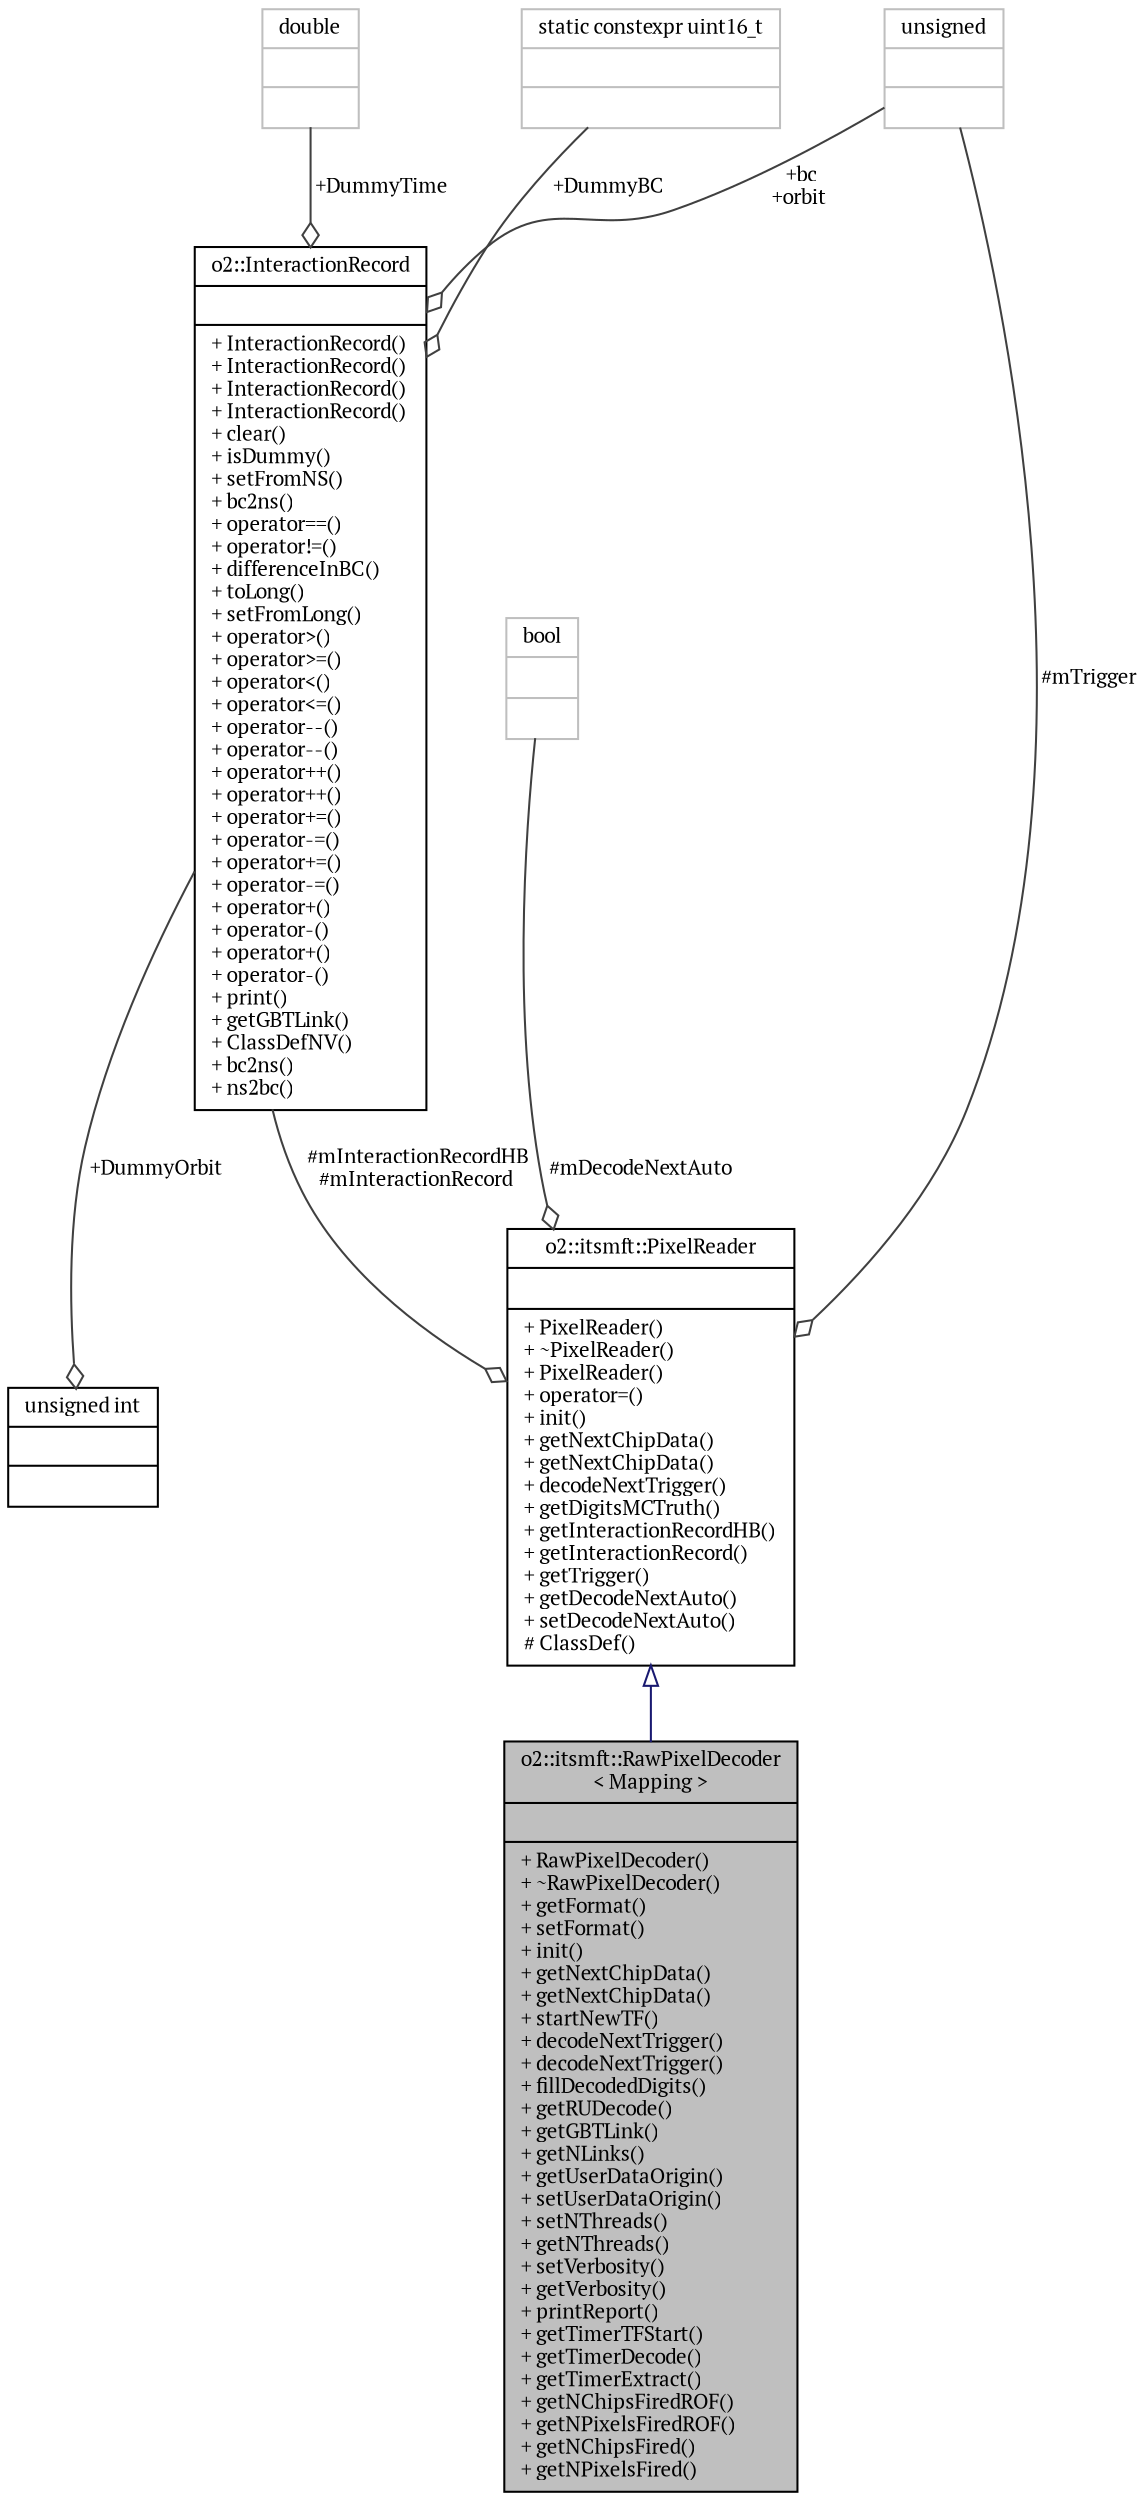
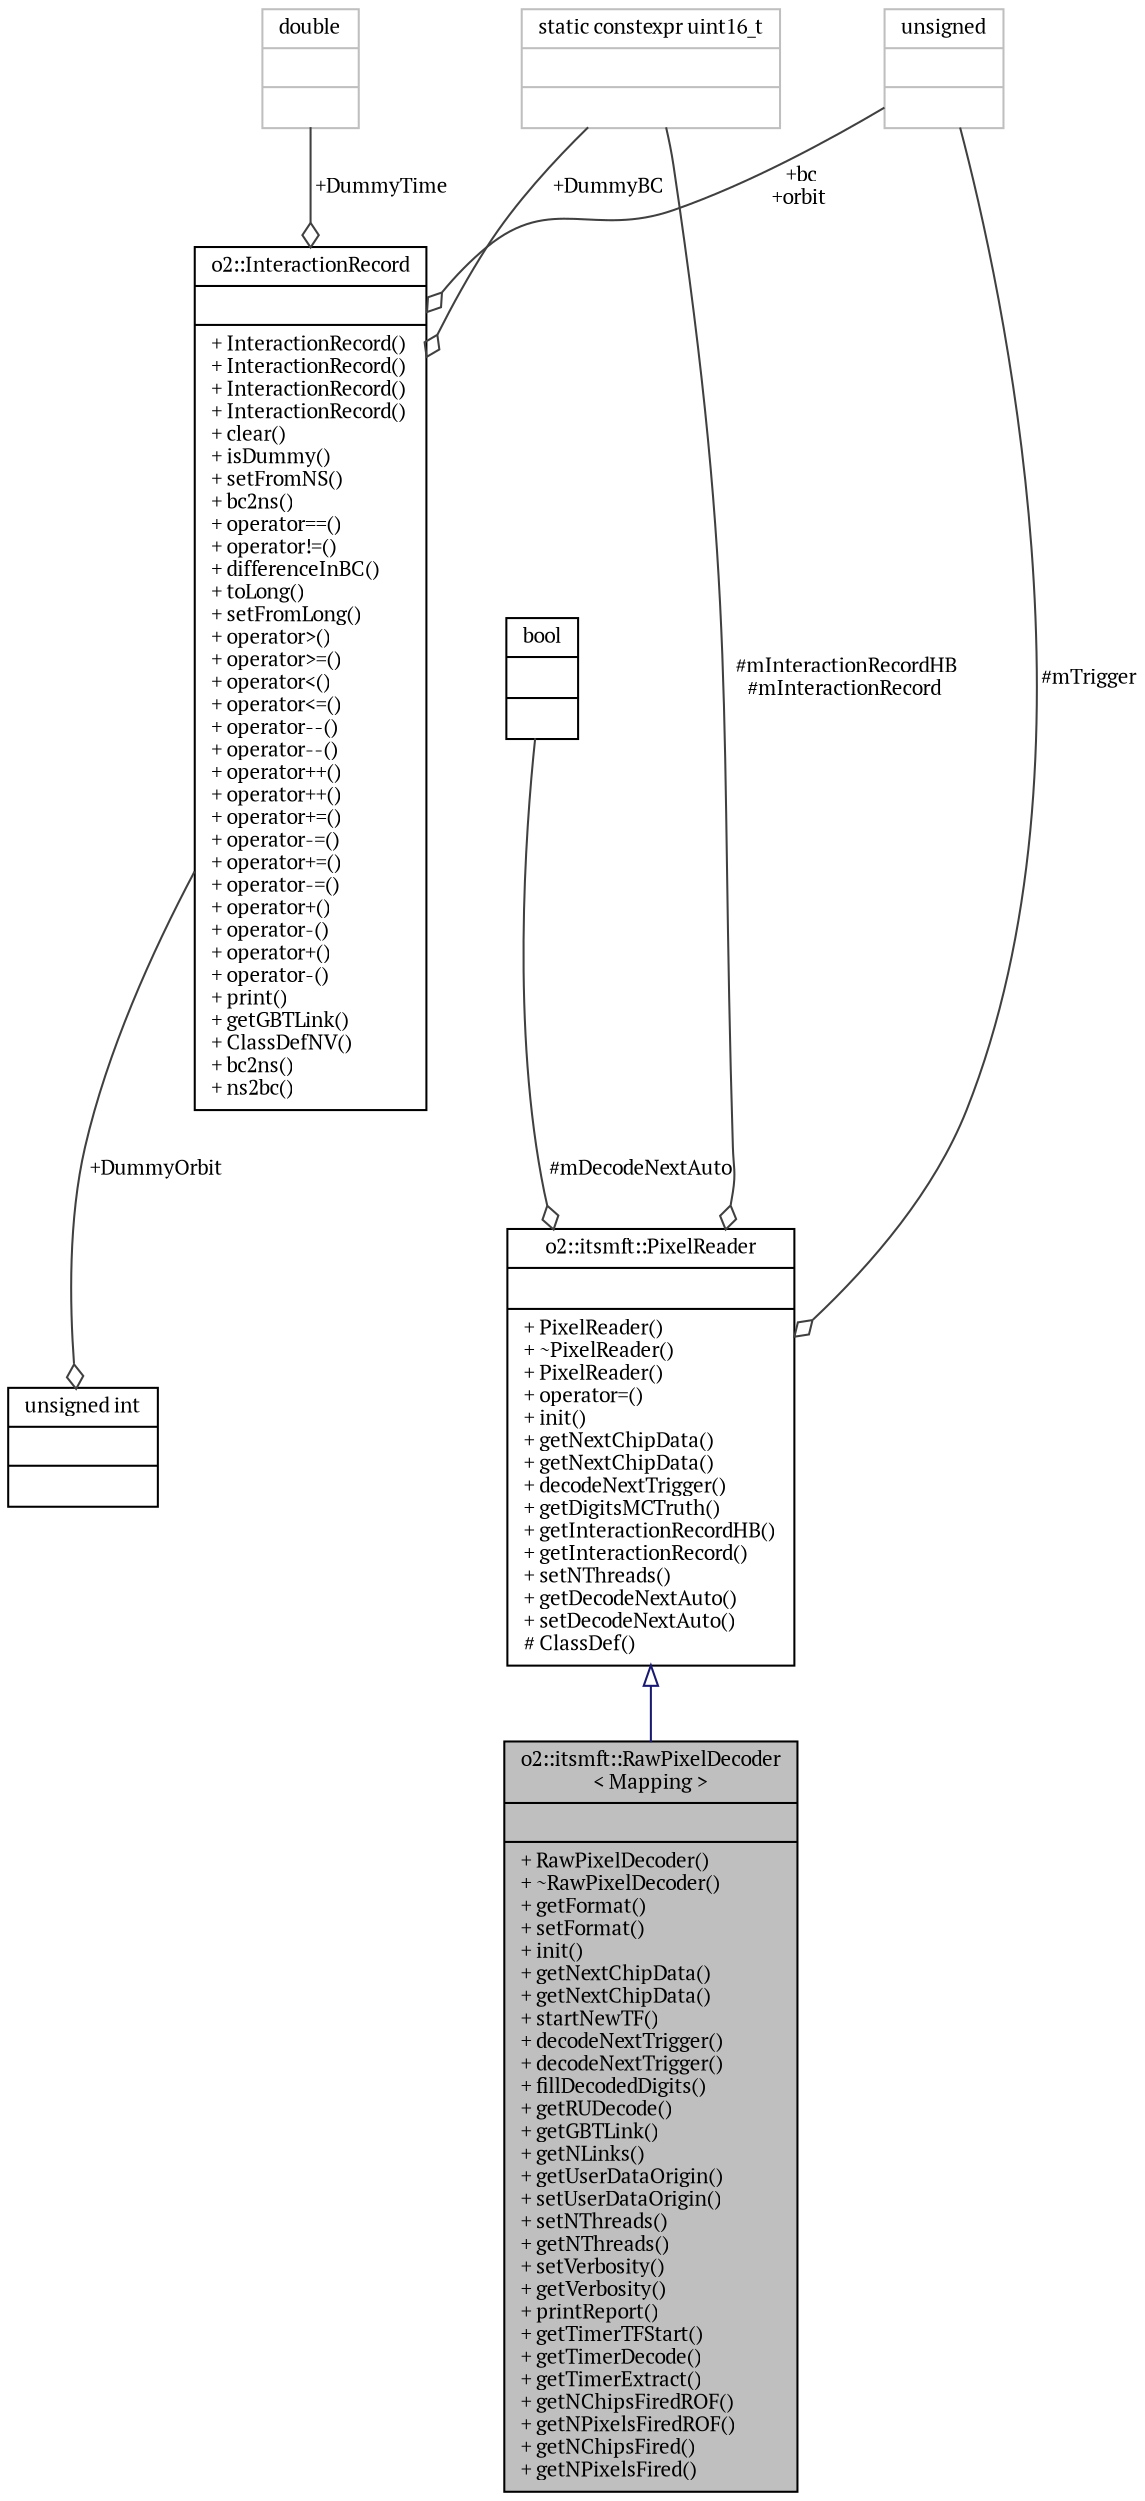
(542, 679) -> (542, 679)
(351, 1261) -> (723, 665)
(587, 1576) -> (599, 1576)
